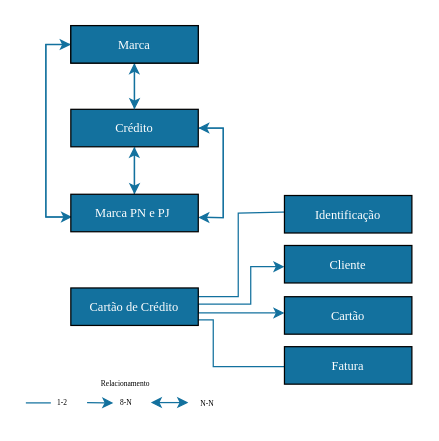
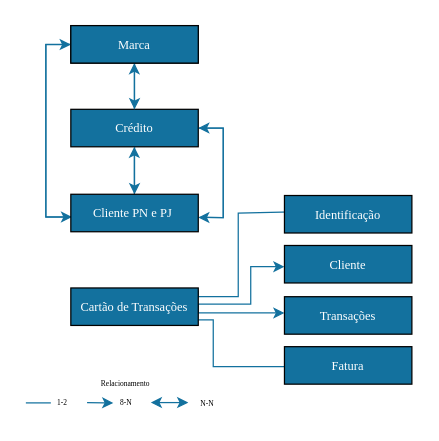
(134, 213) -> (134, 213)
(134, 307) -> (134, 307)
(348, 316) -> (348, 316)
